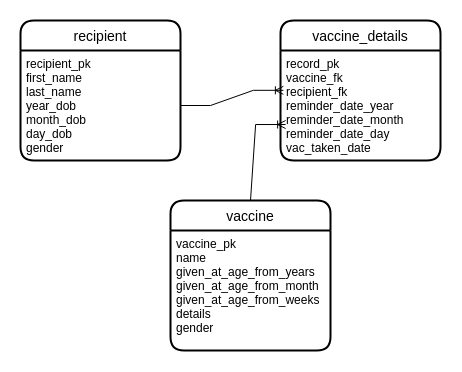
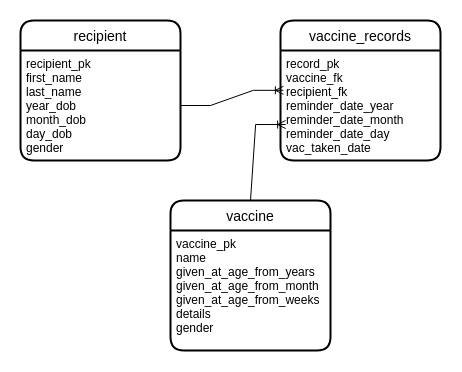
(360, 36) -> (360, 36)
